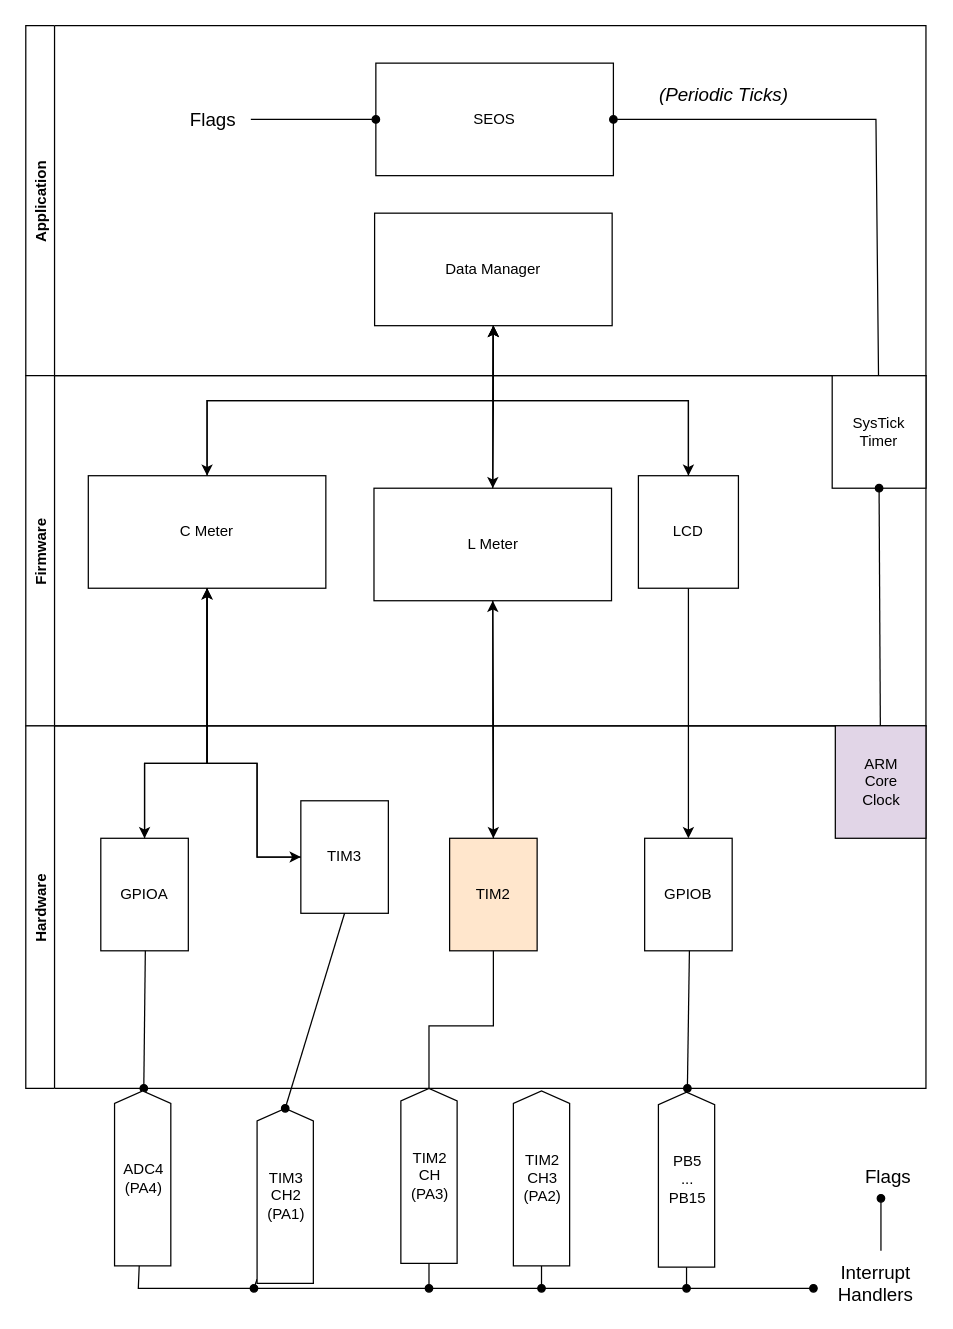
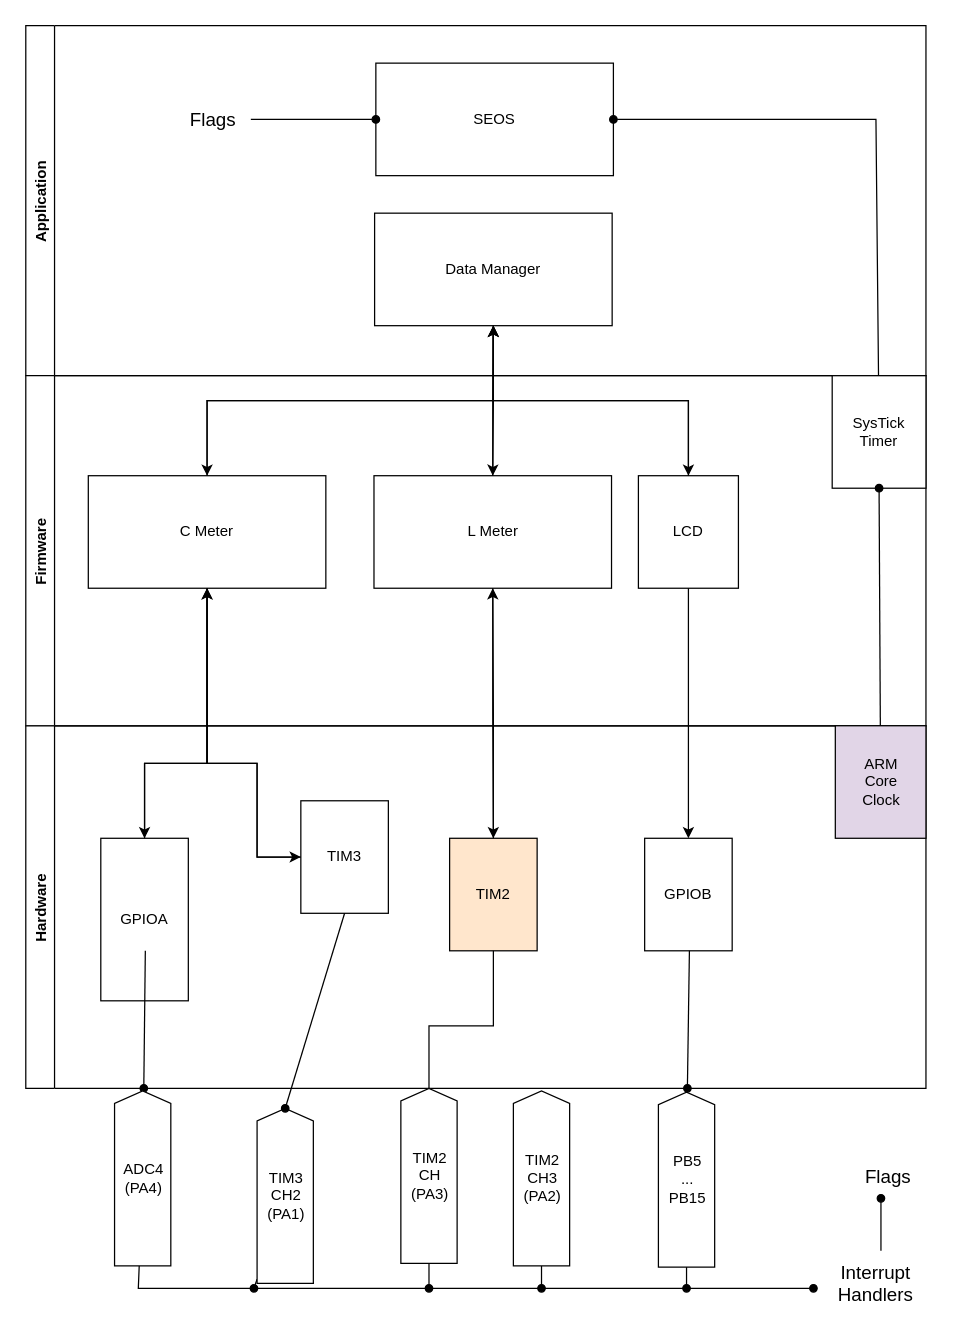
(724, 94) -> none
(493, 544) -> (493, 532)
(144, 894) -> (144, 919)
